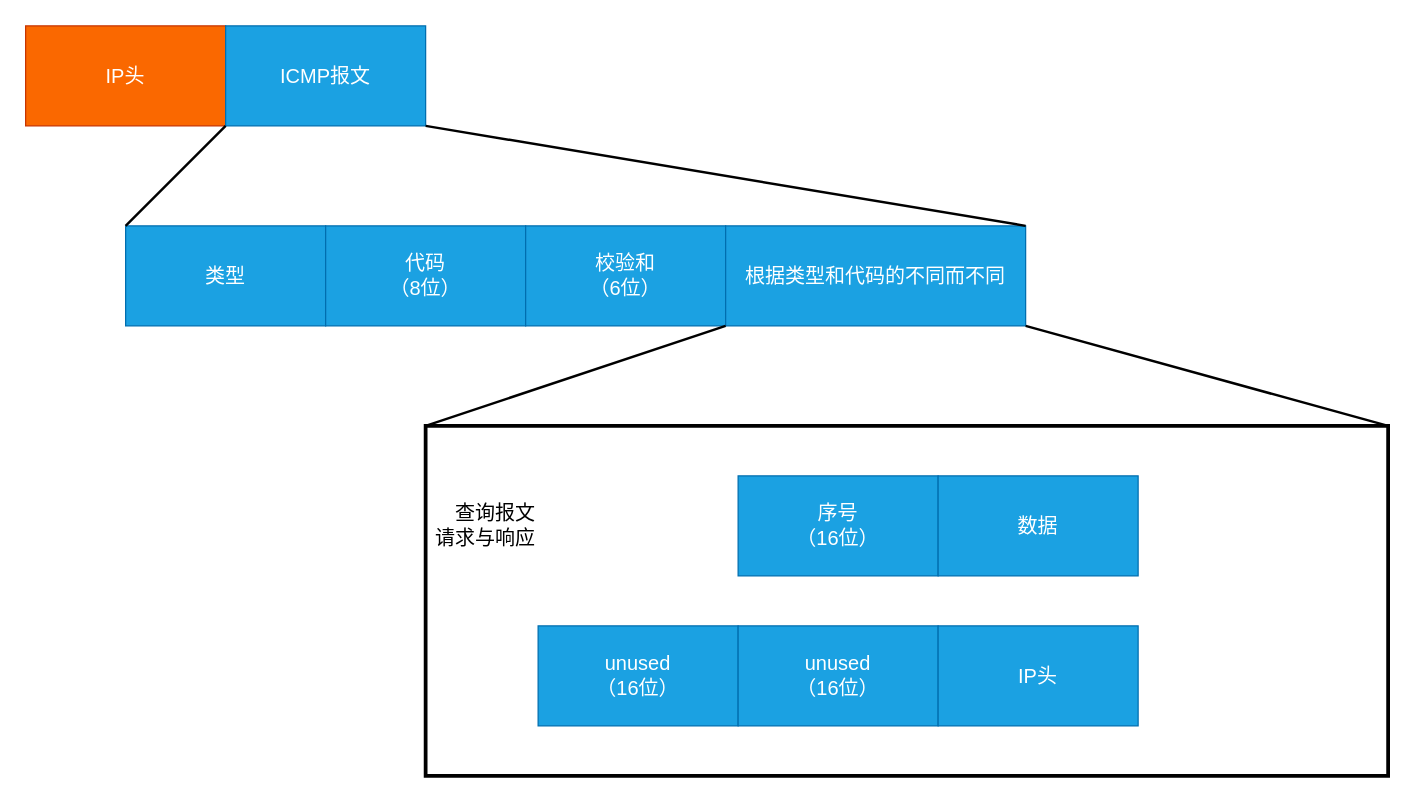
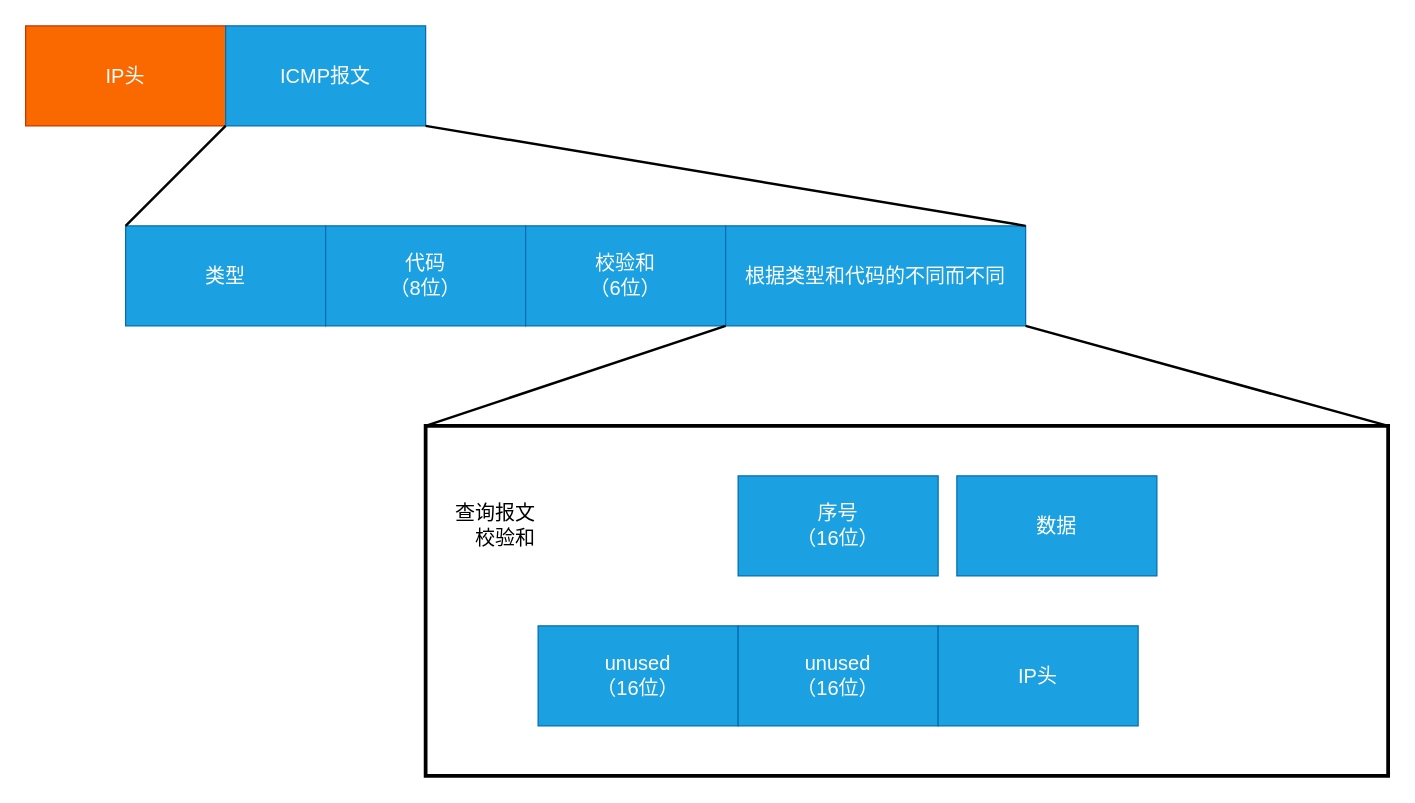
(486, 526) -> (496, 526)
(1038, 526) -> (1057, 526)
